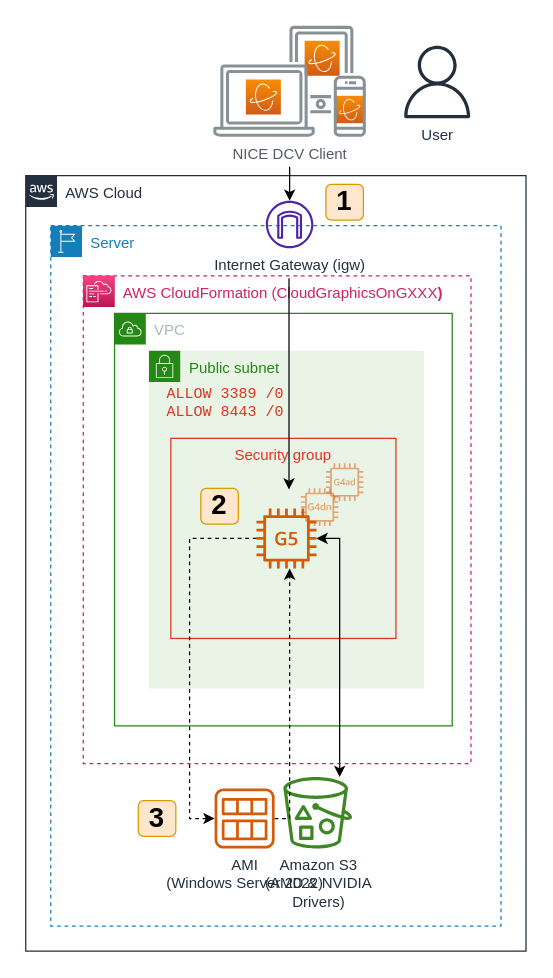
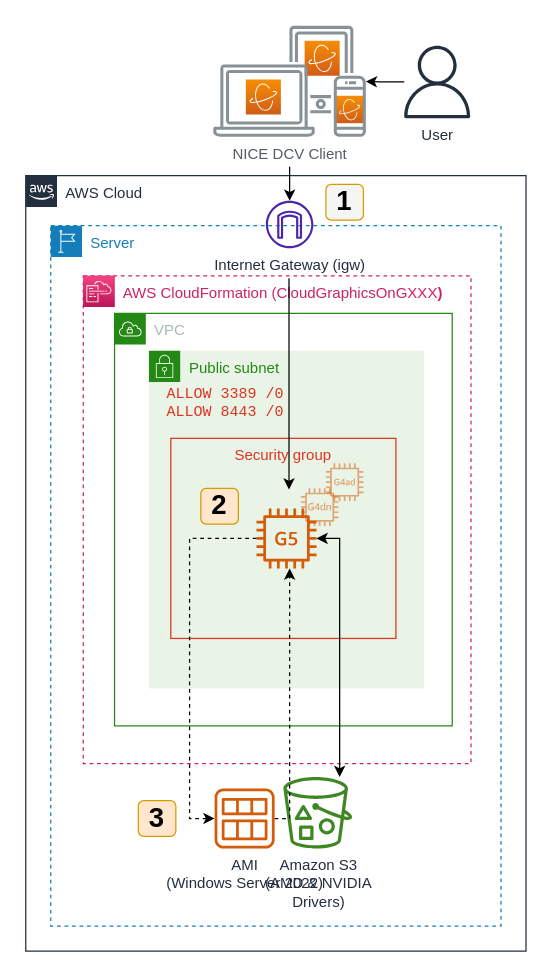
none -> (389, 82)
(344, 202) -> (344, 202)
